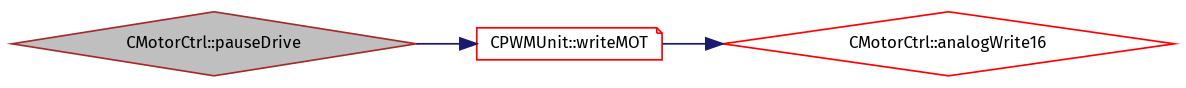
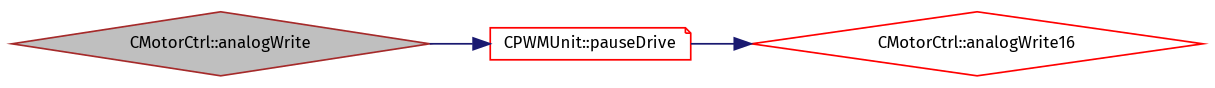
(214, 44) -> (221, 44)
(569, 44) -> (590, 44)
